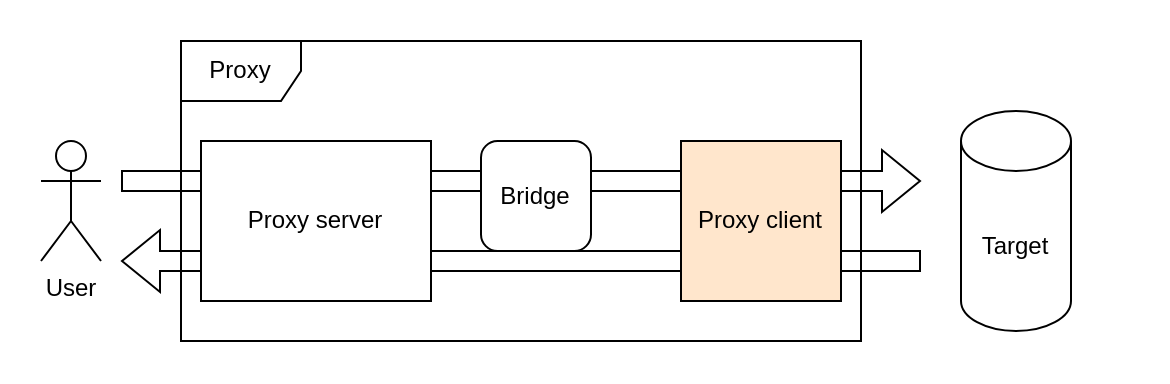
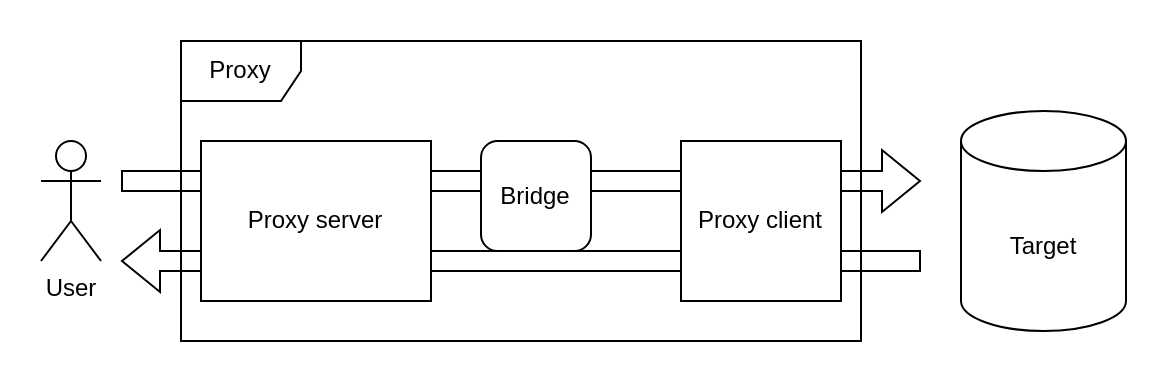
(761, 221) -> (761, 221)
(1016, 221) -> (1044, 221)
